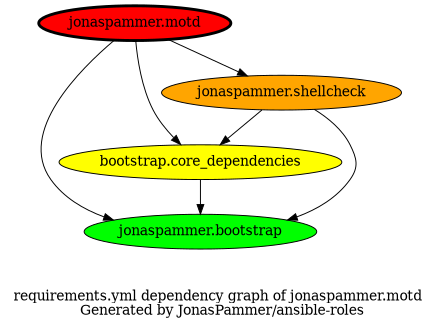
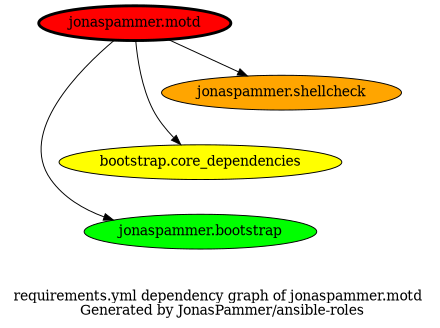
(245, 124) -> none
(355, 170) -> none
(200, 192) -> none
